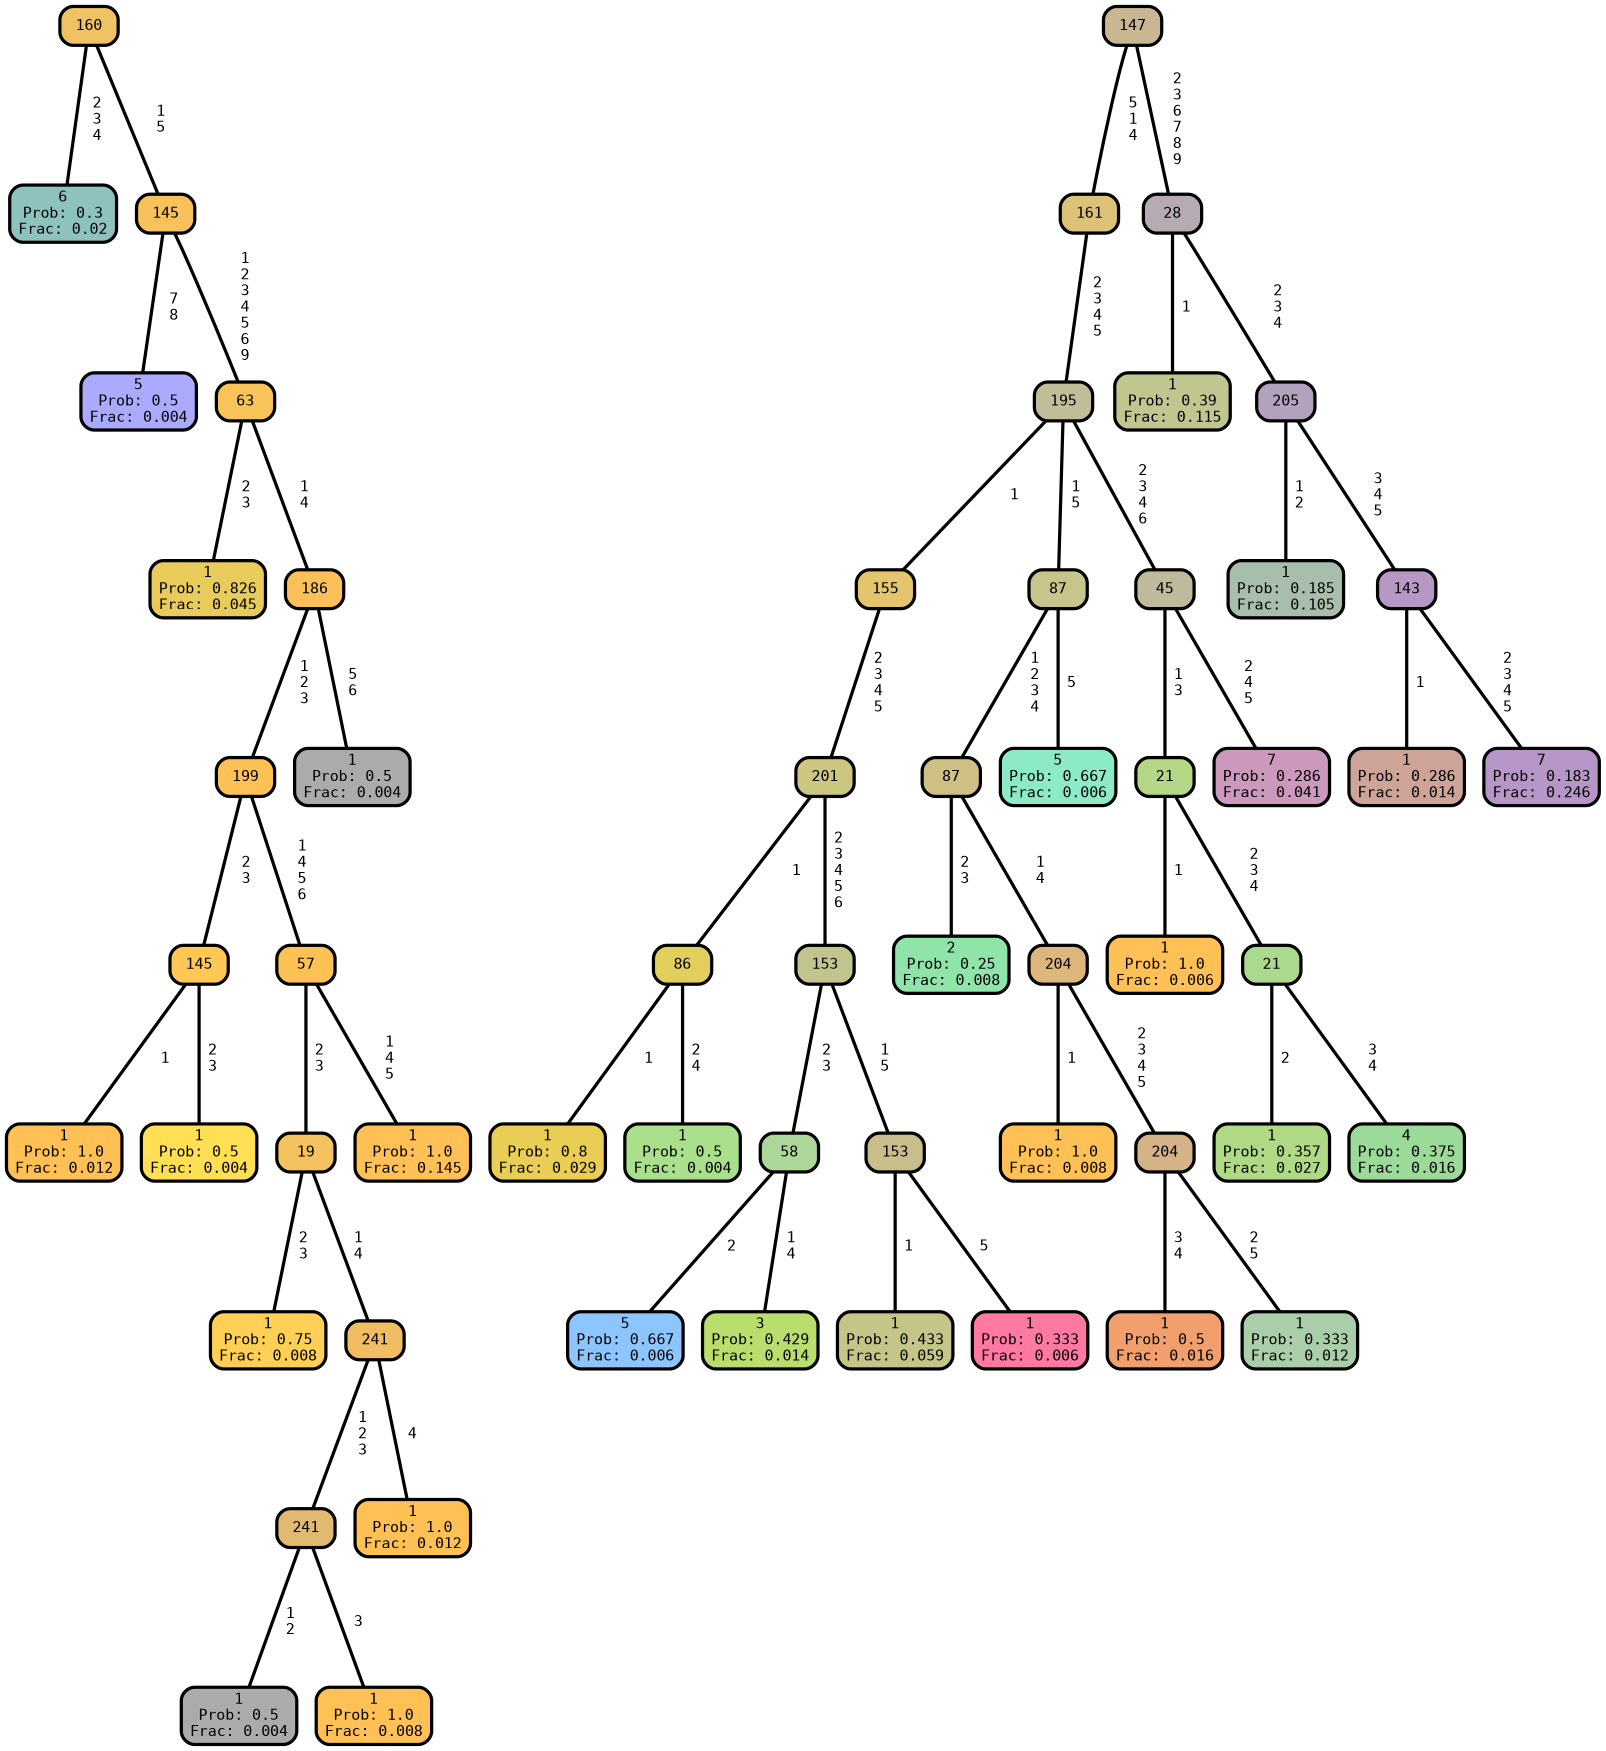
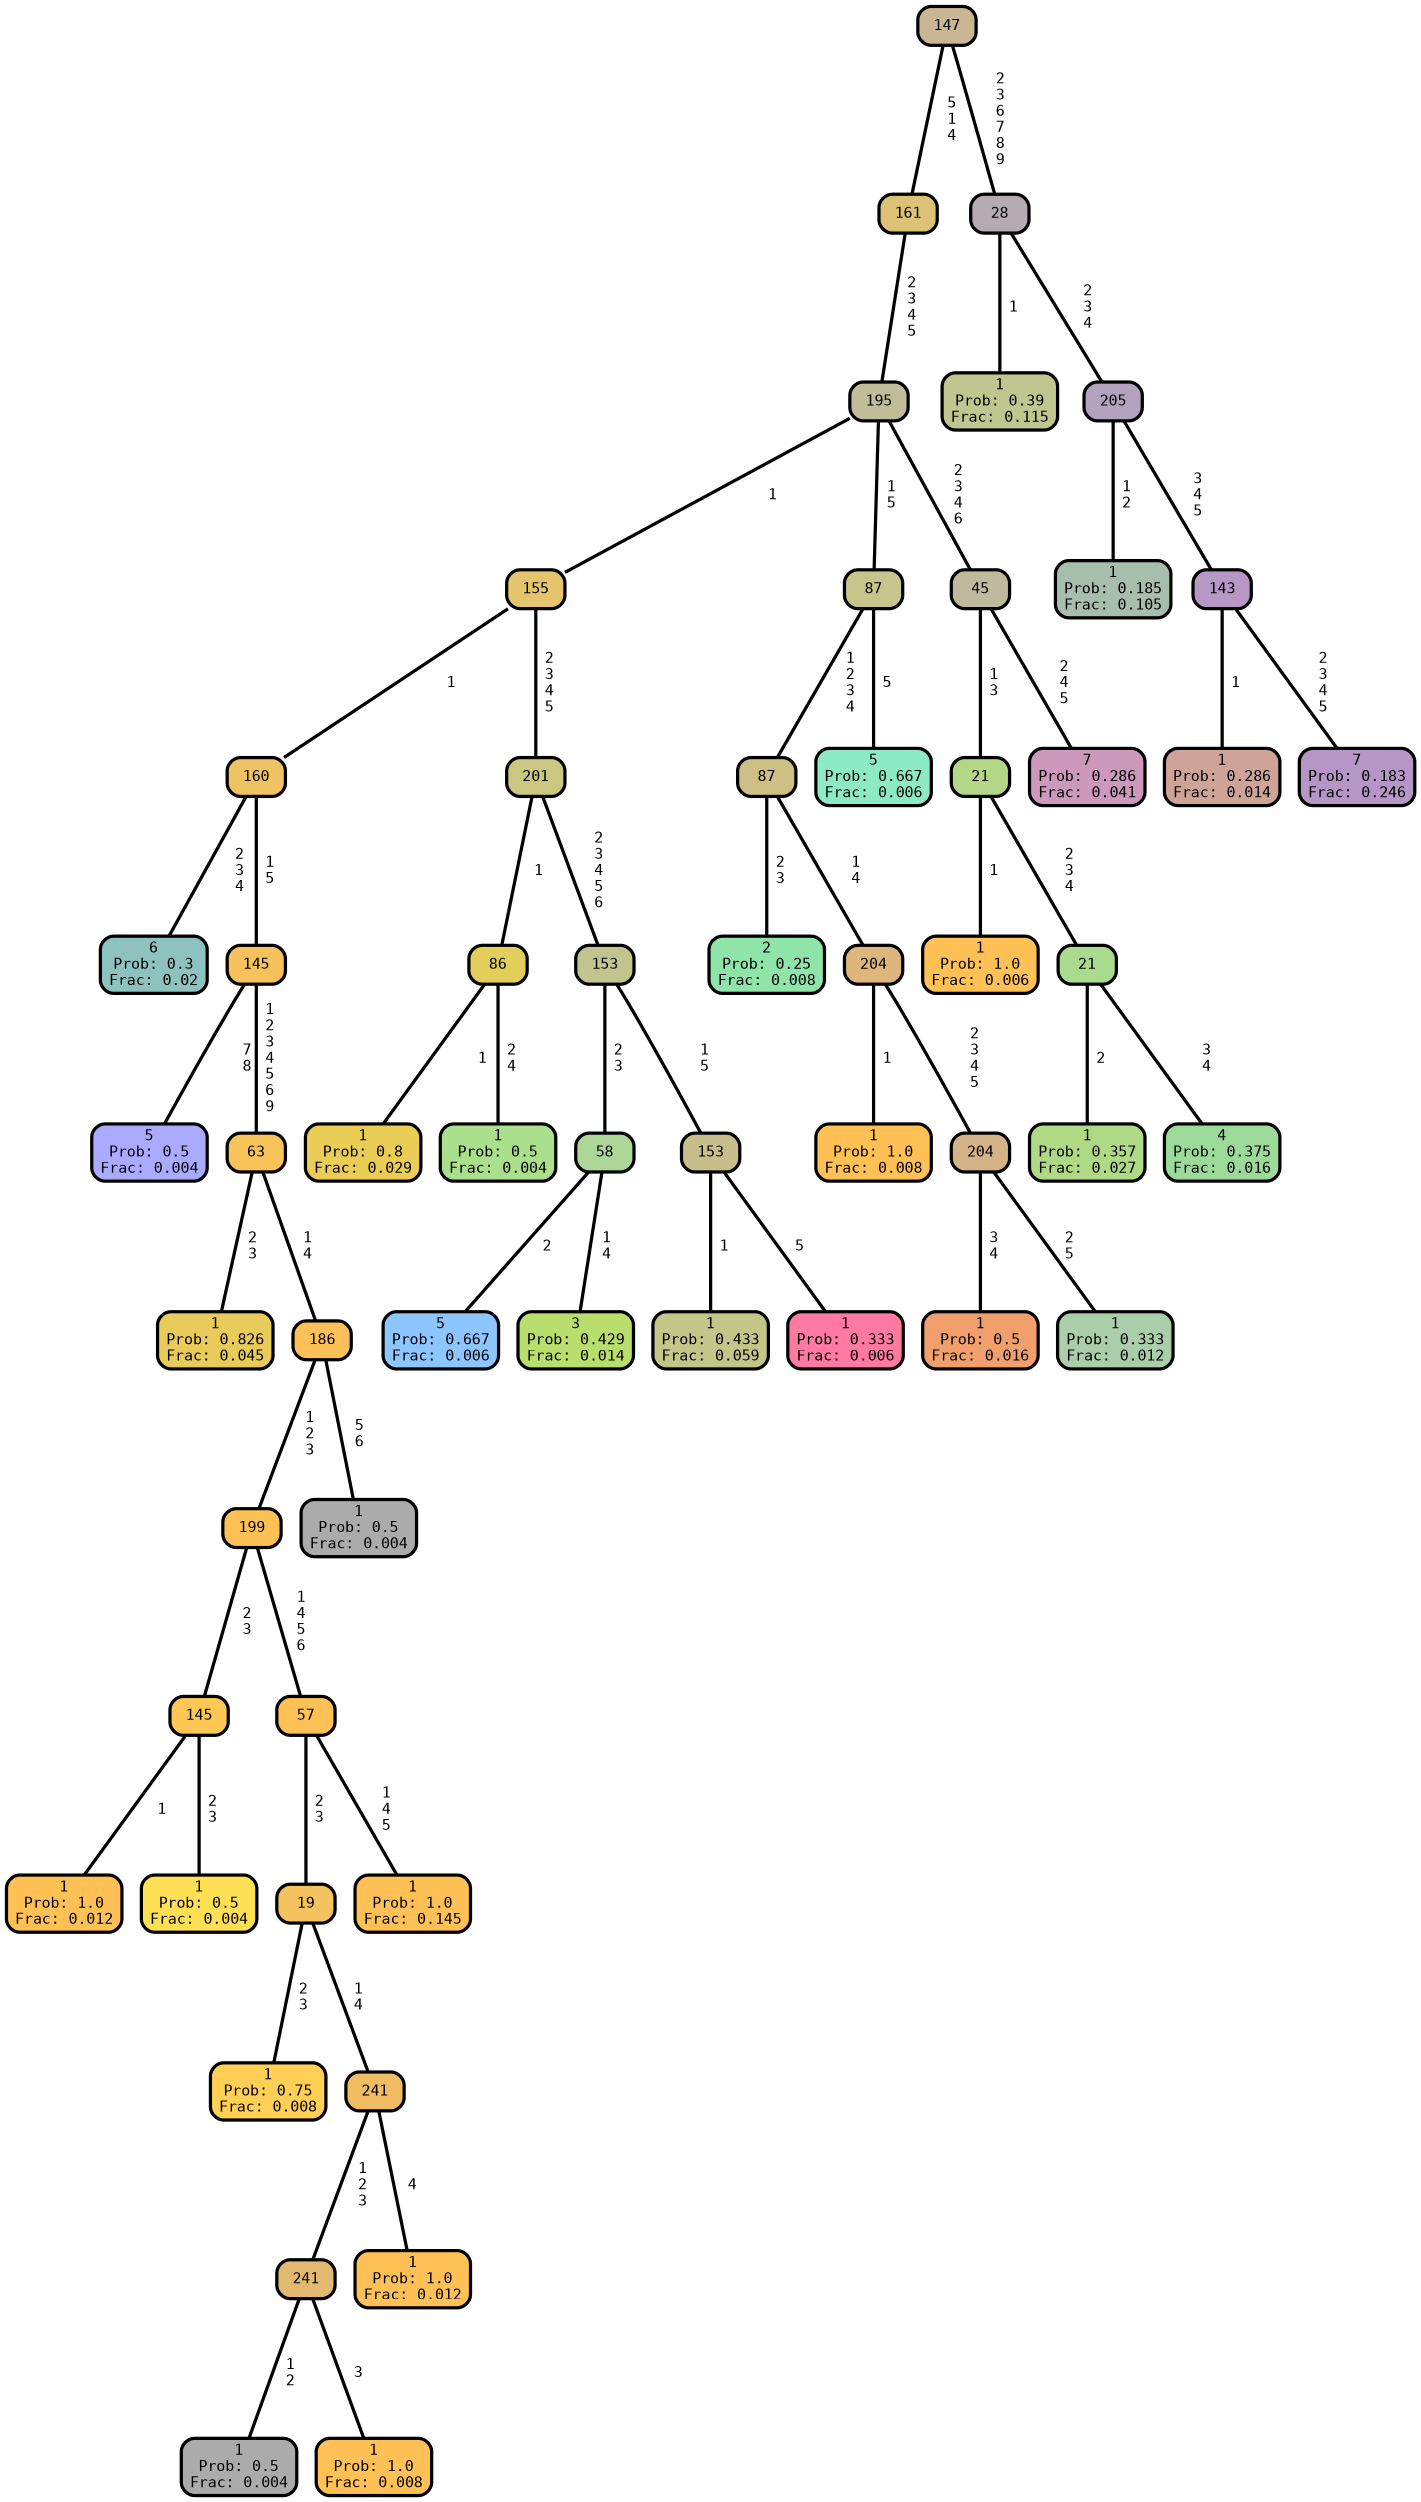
none -> (396, 683)
